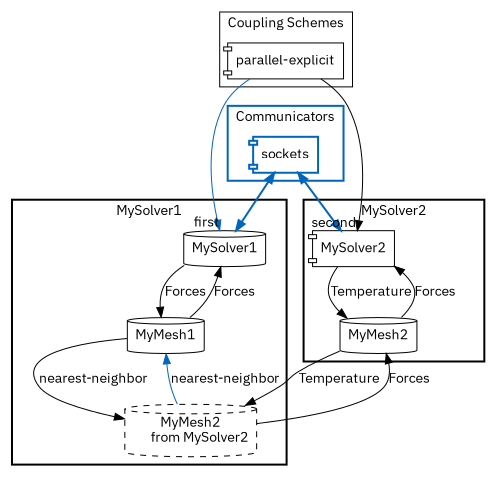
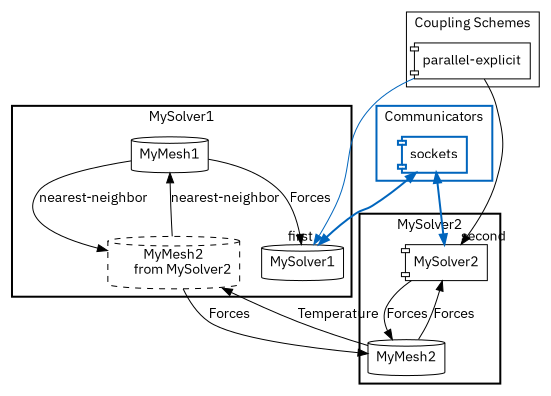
(166, 283) -> none
(371, 292) -> (407, 314)
(170, 384) -> (171, 210)
